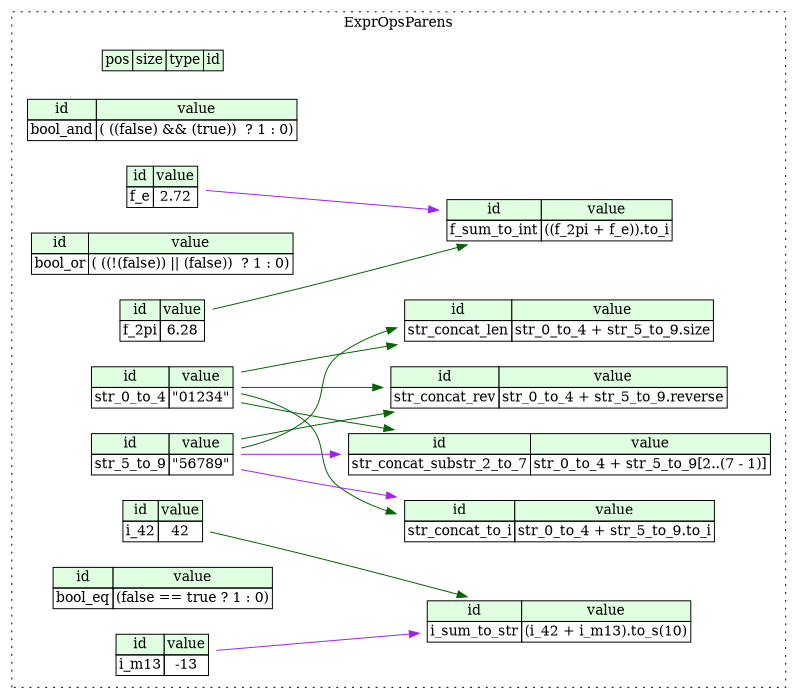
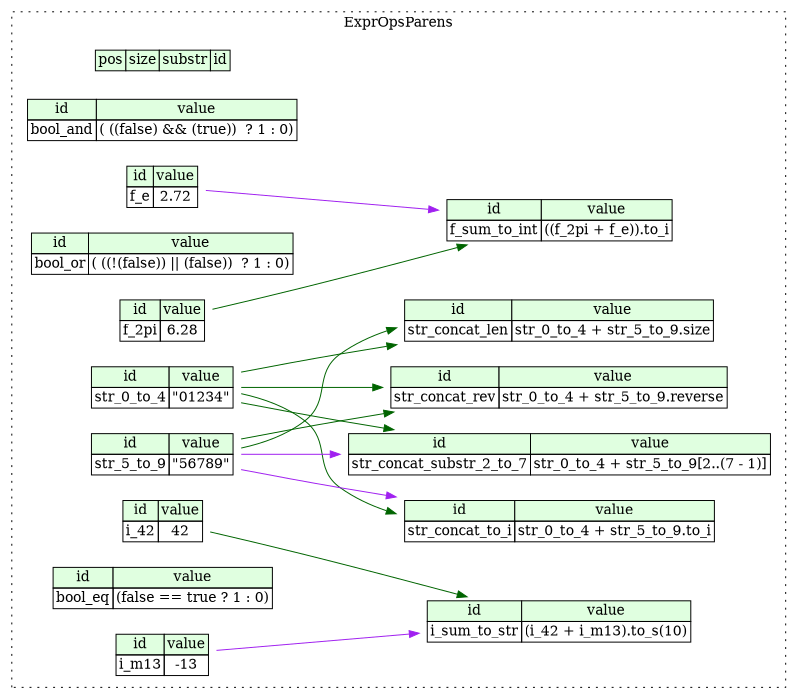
(185, 60) -> (185, 60)
